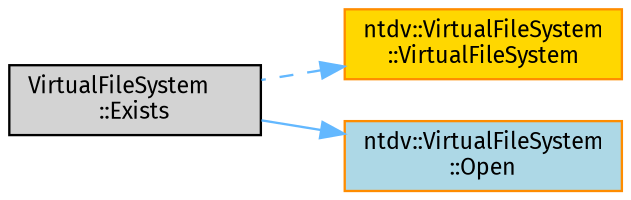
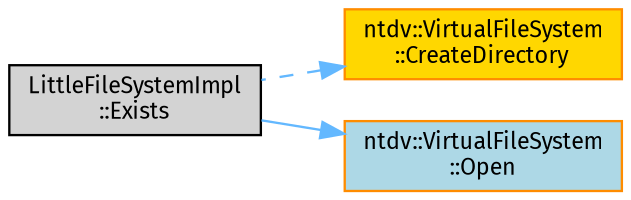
(483, 44) -> (483, 44)
(135, 100) -> (135, 100)
